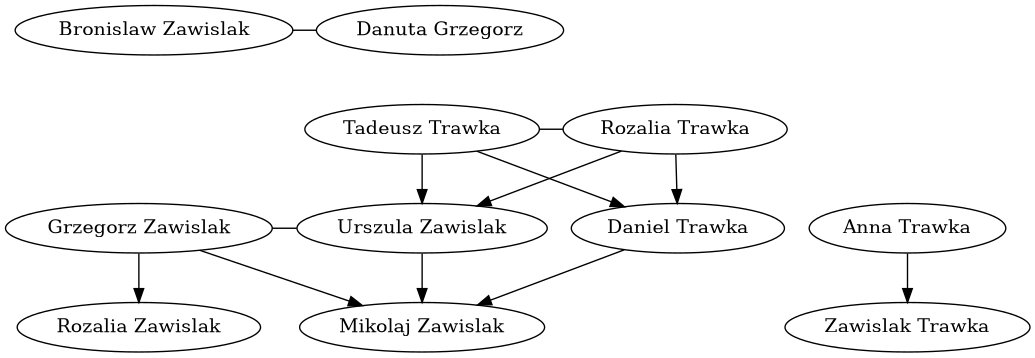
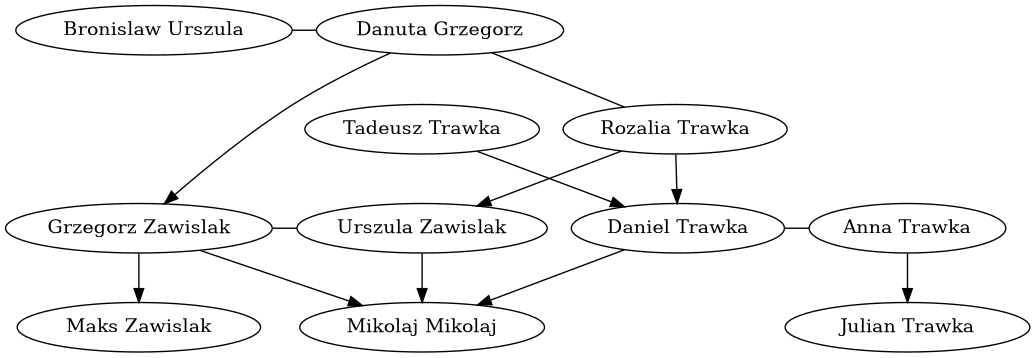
(154, 30) -> (154, 30)
none -> (277, 115)
(551, 129) -> (558, 80)
(422, 172) -> none
none -> (797, 228)
(139, 327) -> (139, 327)
(422, 327) -> (422, 327)
(908, 327) -> (908, 327)
